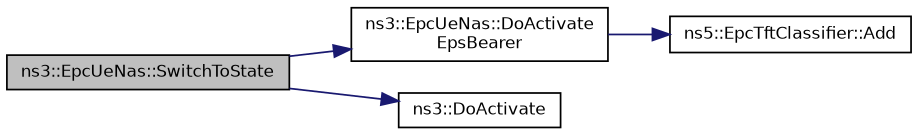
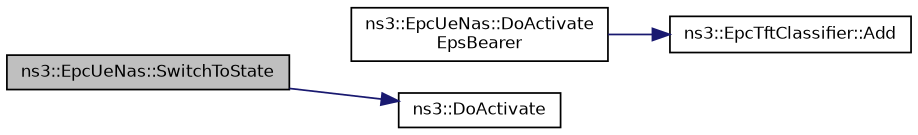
(790, 34) -> (790, 34)
(312, 54) -> none
